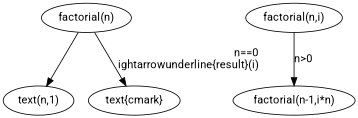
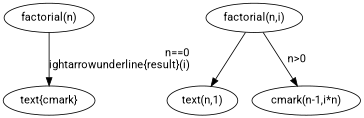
(65, 56) -> (231, 56)
(294, 101) -> (306, 101)
